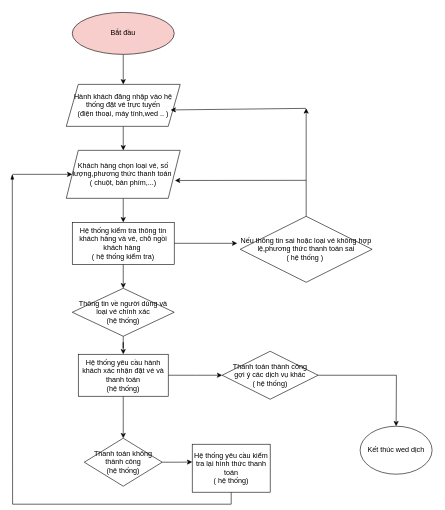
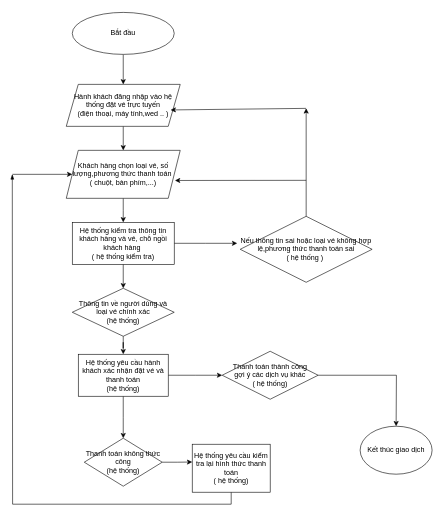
(123, 33) -> (123, 33)
(396, 450) -> (396, 450)
(123, 462) -> (123, 462)
